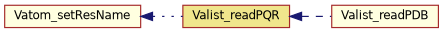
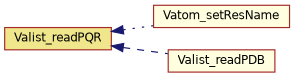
(168, 16) -> (138, 28)
